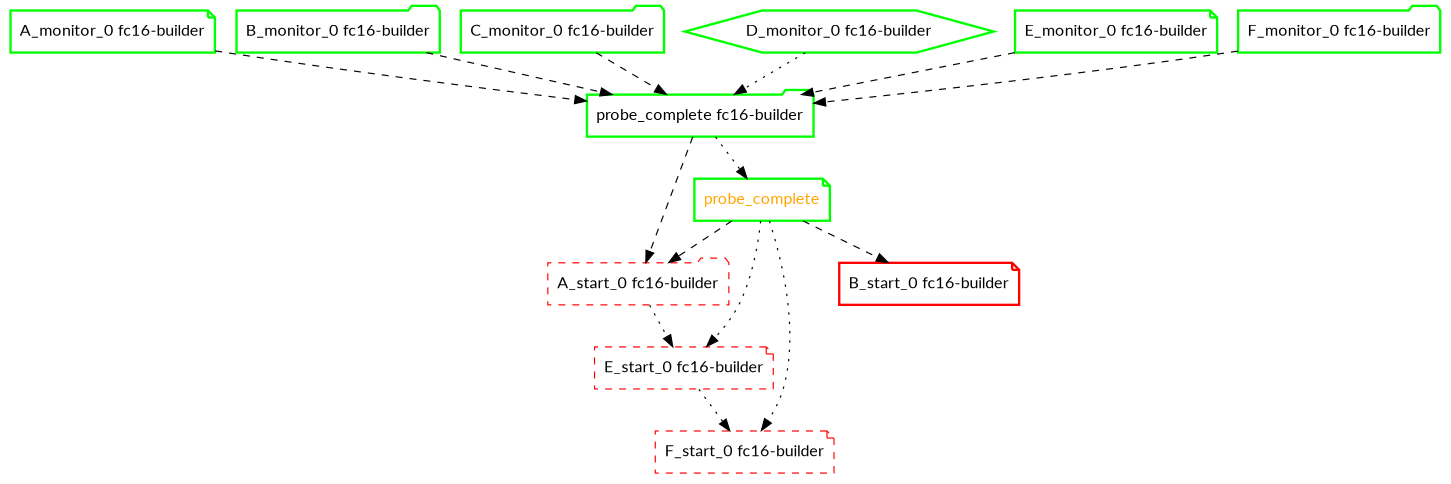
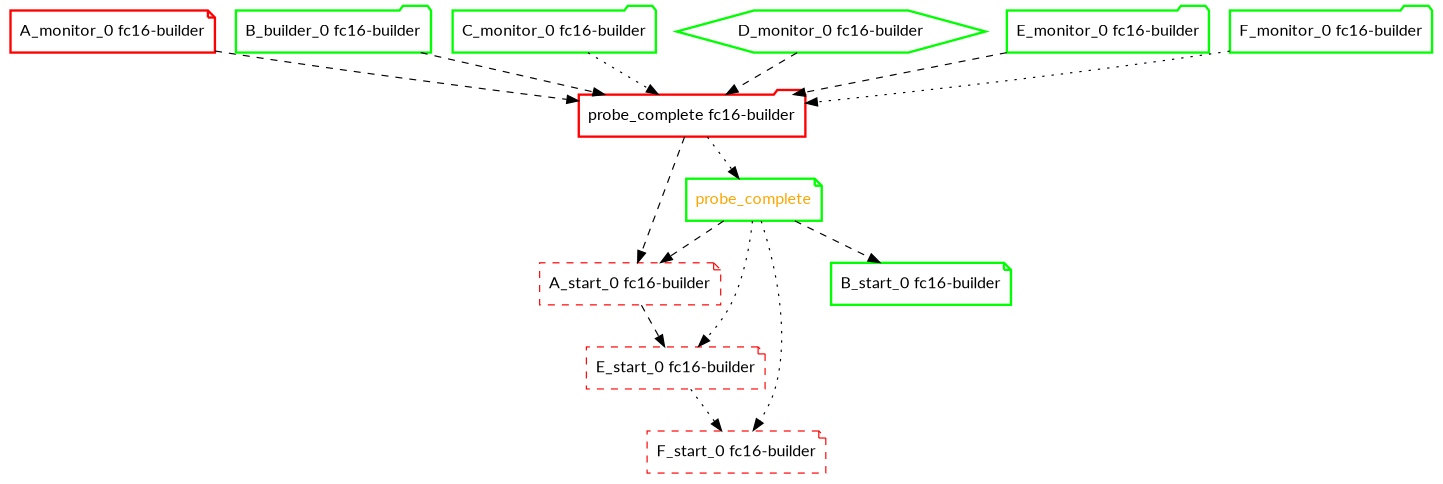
(113, 32) -> (113, 32)
(338, 32) -> (333, 32)
(1116, 32) -> (1108, 32)
(626, 70) -> (618, 70)
(775, 70) -> (767, 70)
(1032, 79) -> (1024, 79)
(700, 116) -> (692, 116)
(638, 284) -> (630, 284)
(929, 284) -> (921, 284)
(658, 321) -> (650, 321)
